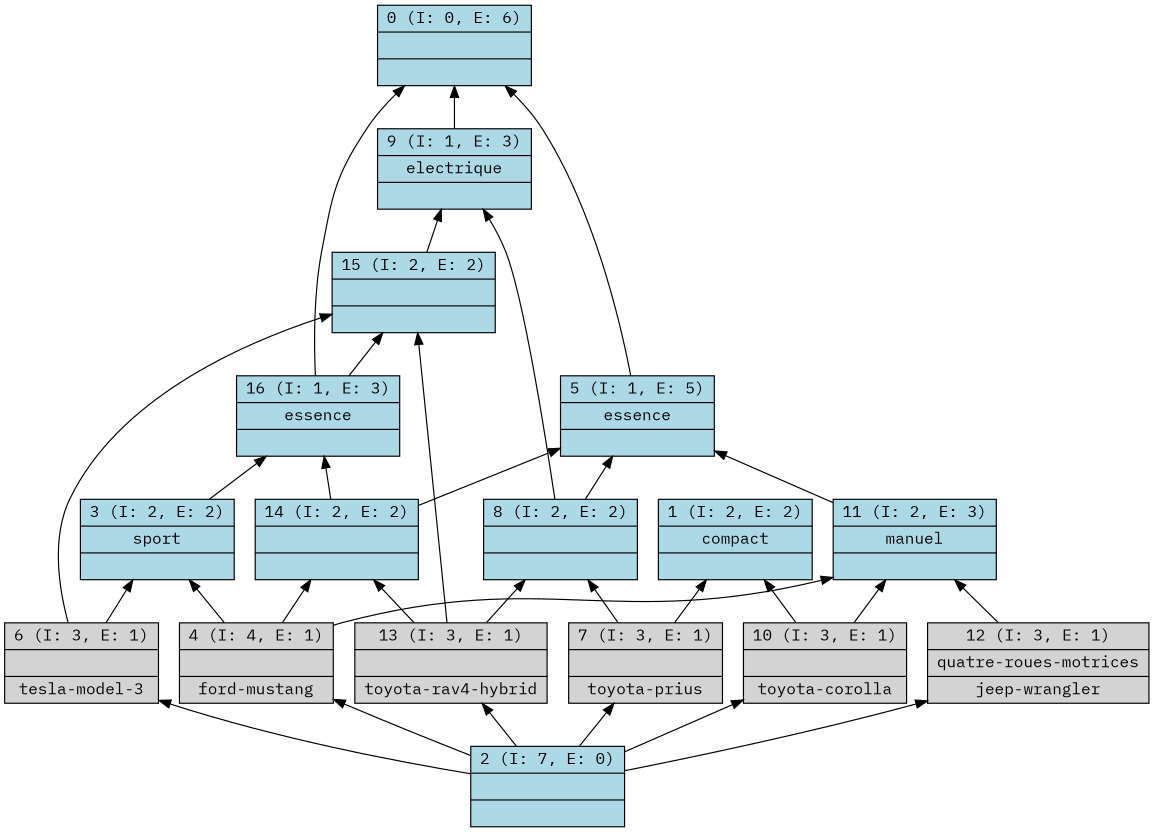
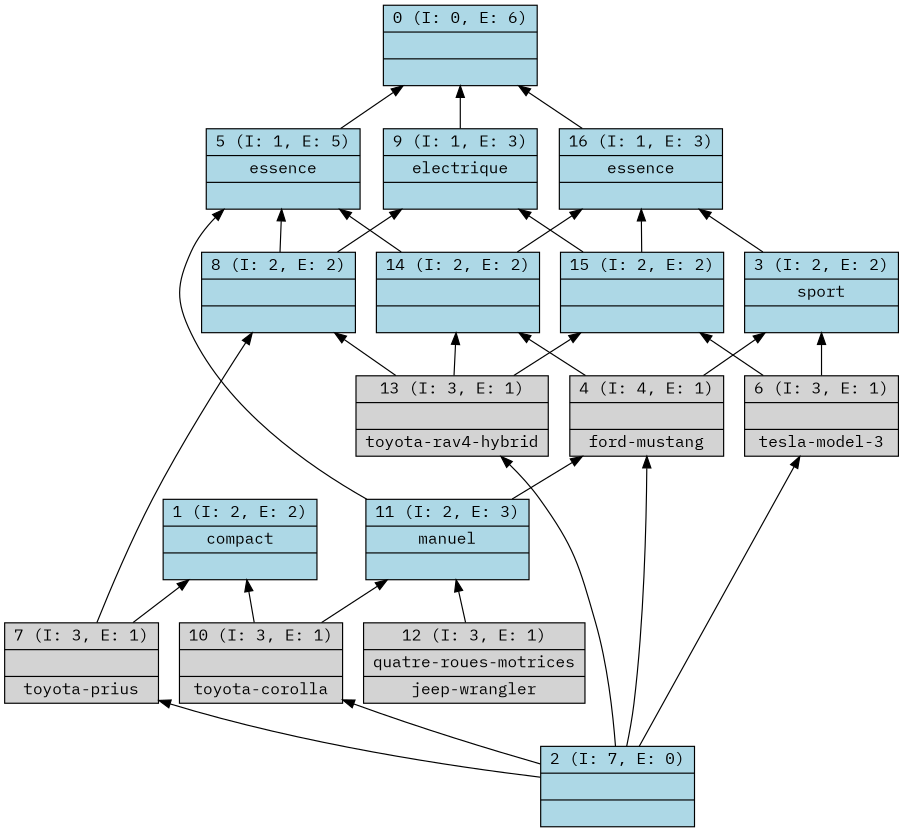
(362, 359) -> (642, 237)
(577, 600) -> (542, 481)
(771, 740) -> none
